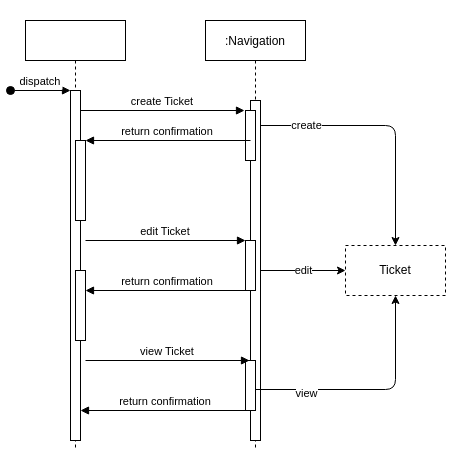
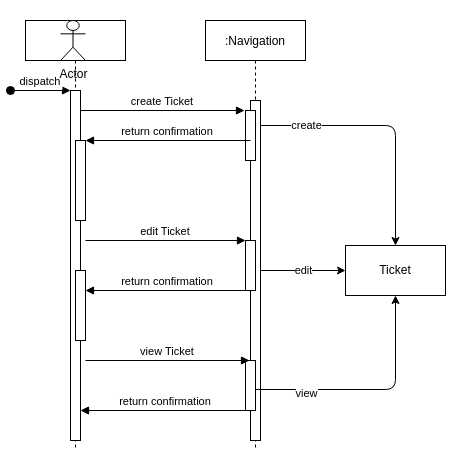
none -> (73, 41)
(396, 271) -> (396, 271)
